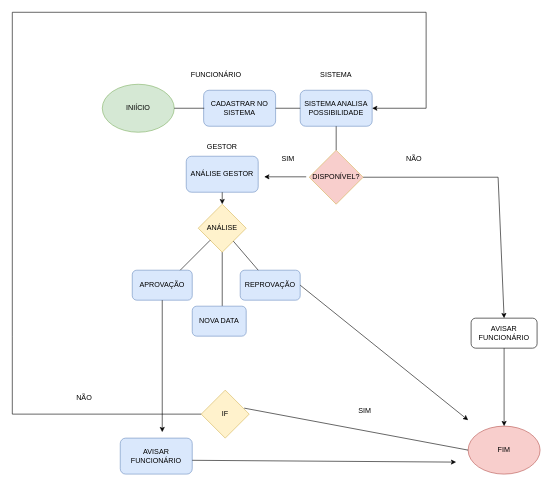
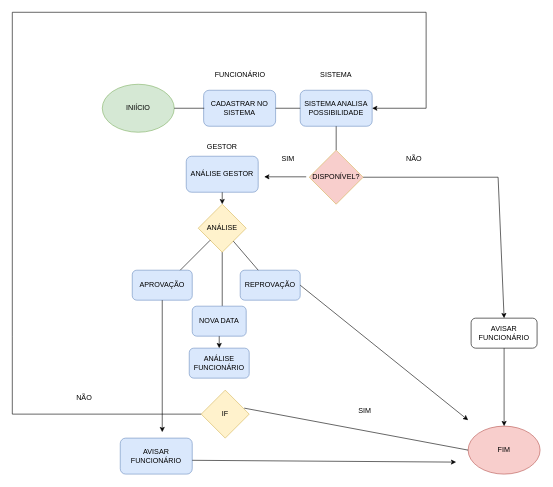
(216, 75) -> (240, 75)
none -> (219, 342)
none -> (219, 363)
